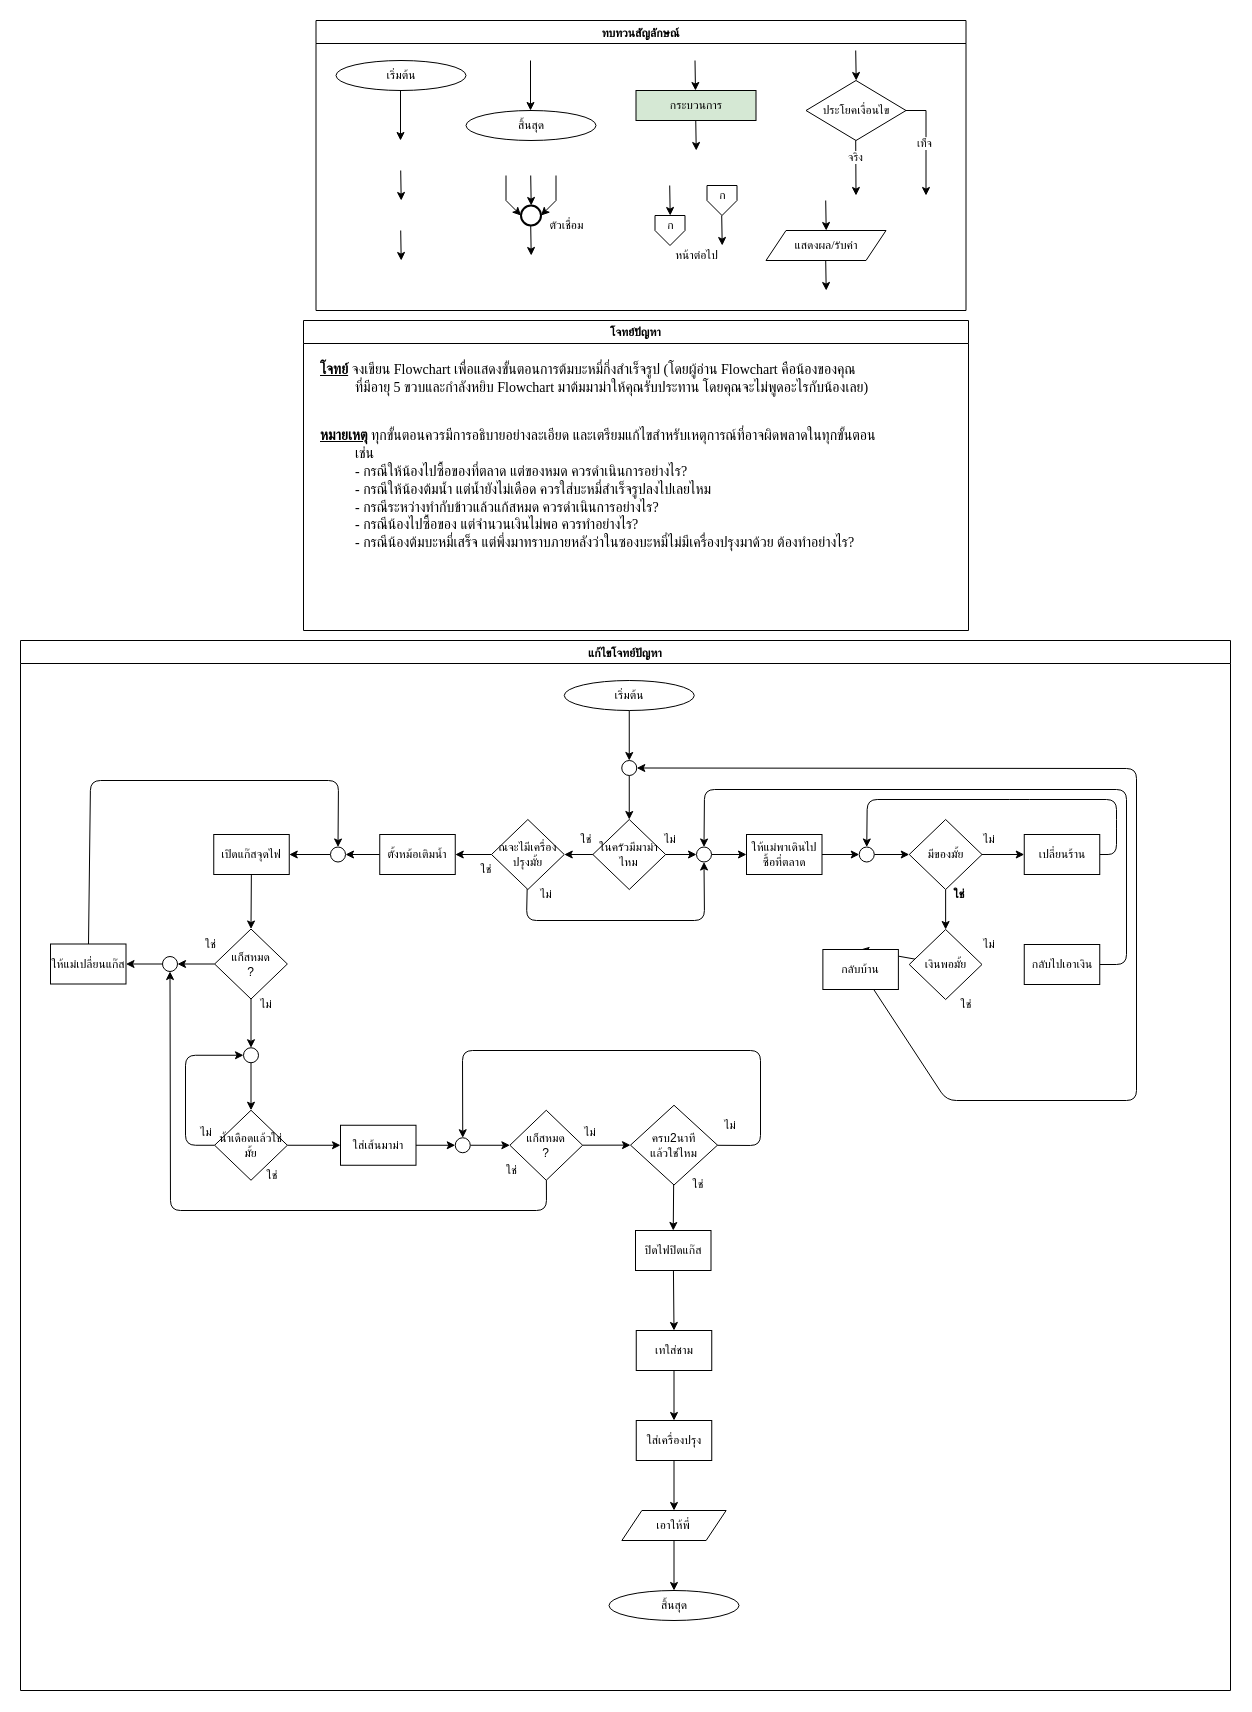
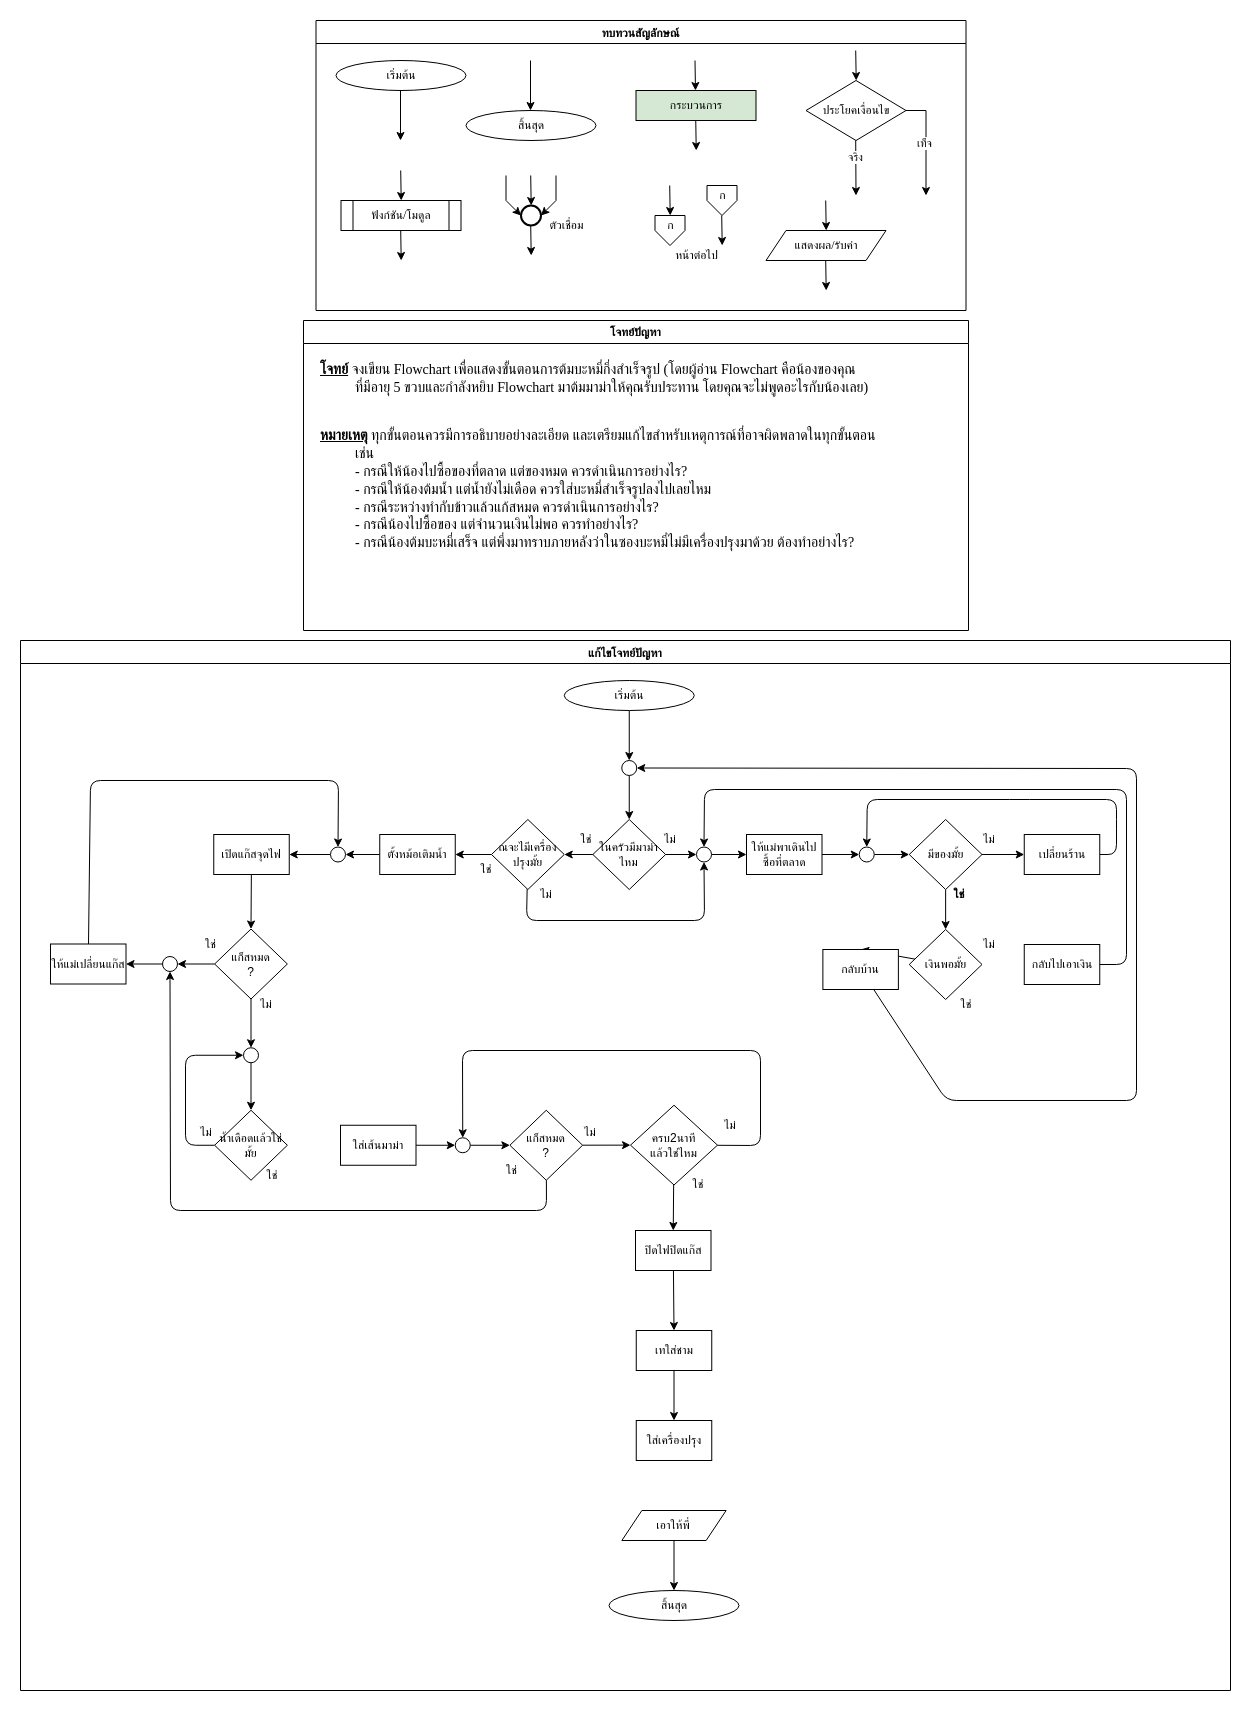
none -> (401, 216)
(311, 1145) -> none
(674, 1482) -> none
